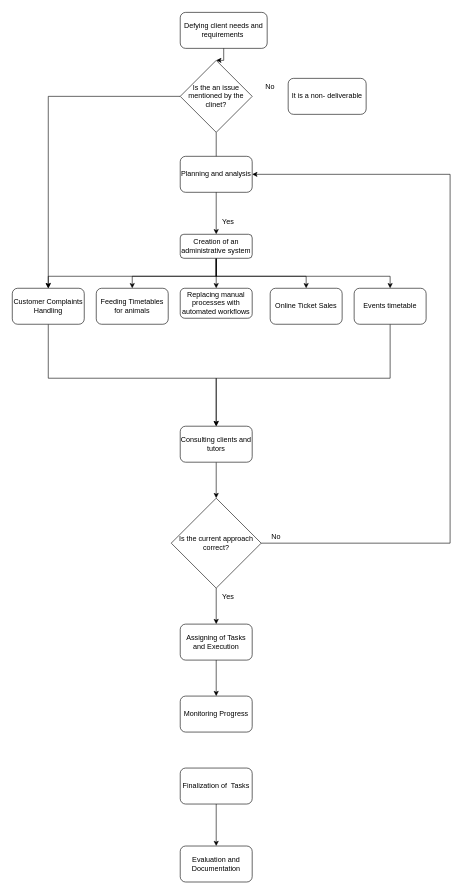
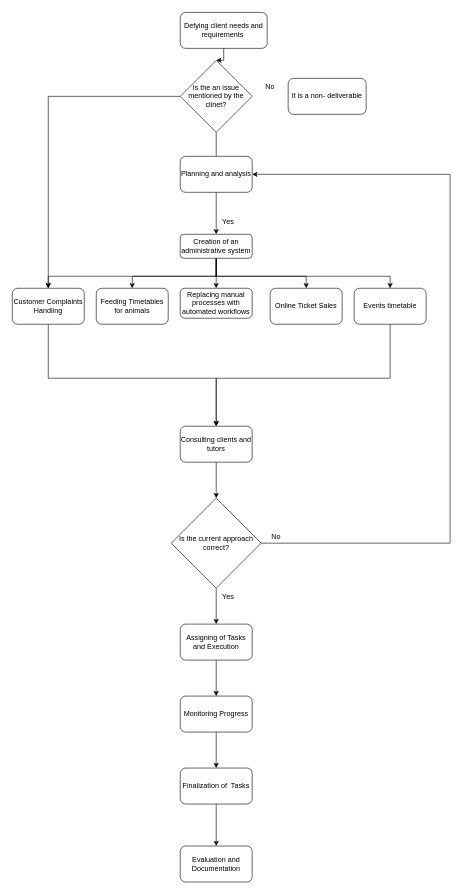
none -> (216, 762)
